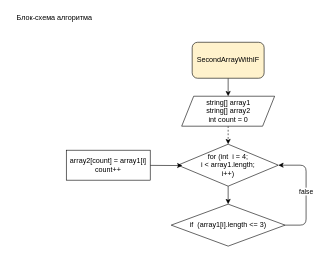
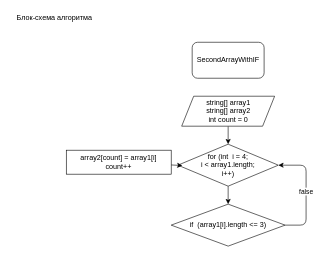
(228, 60) -> (228, 60)
(228, 90) -> none
(228, 133) -> (228, 133)
(108, 165) -> (119, 162)
